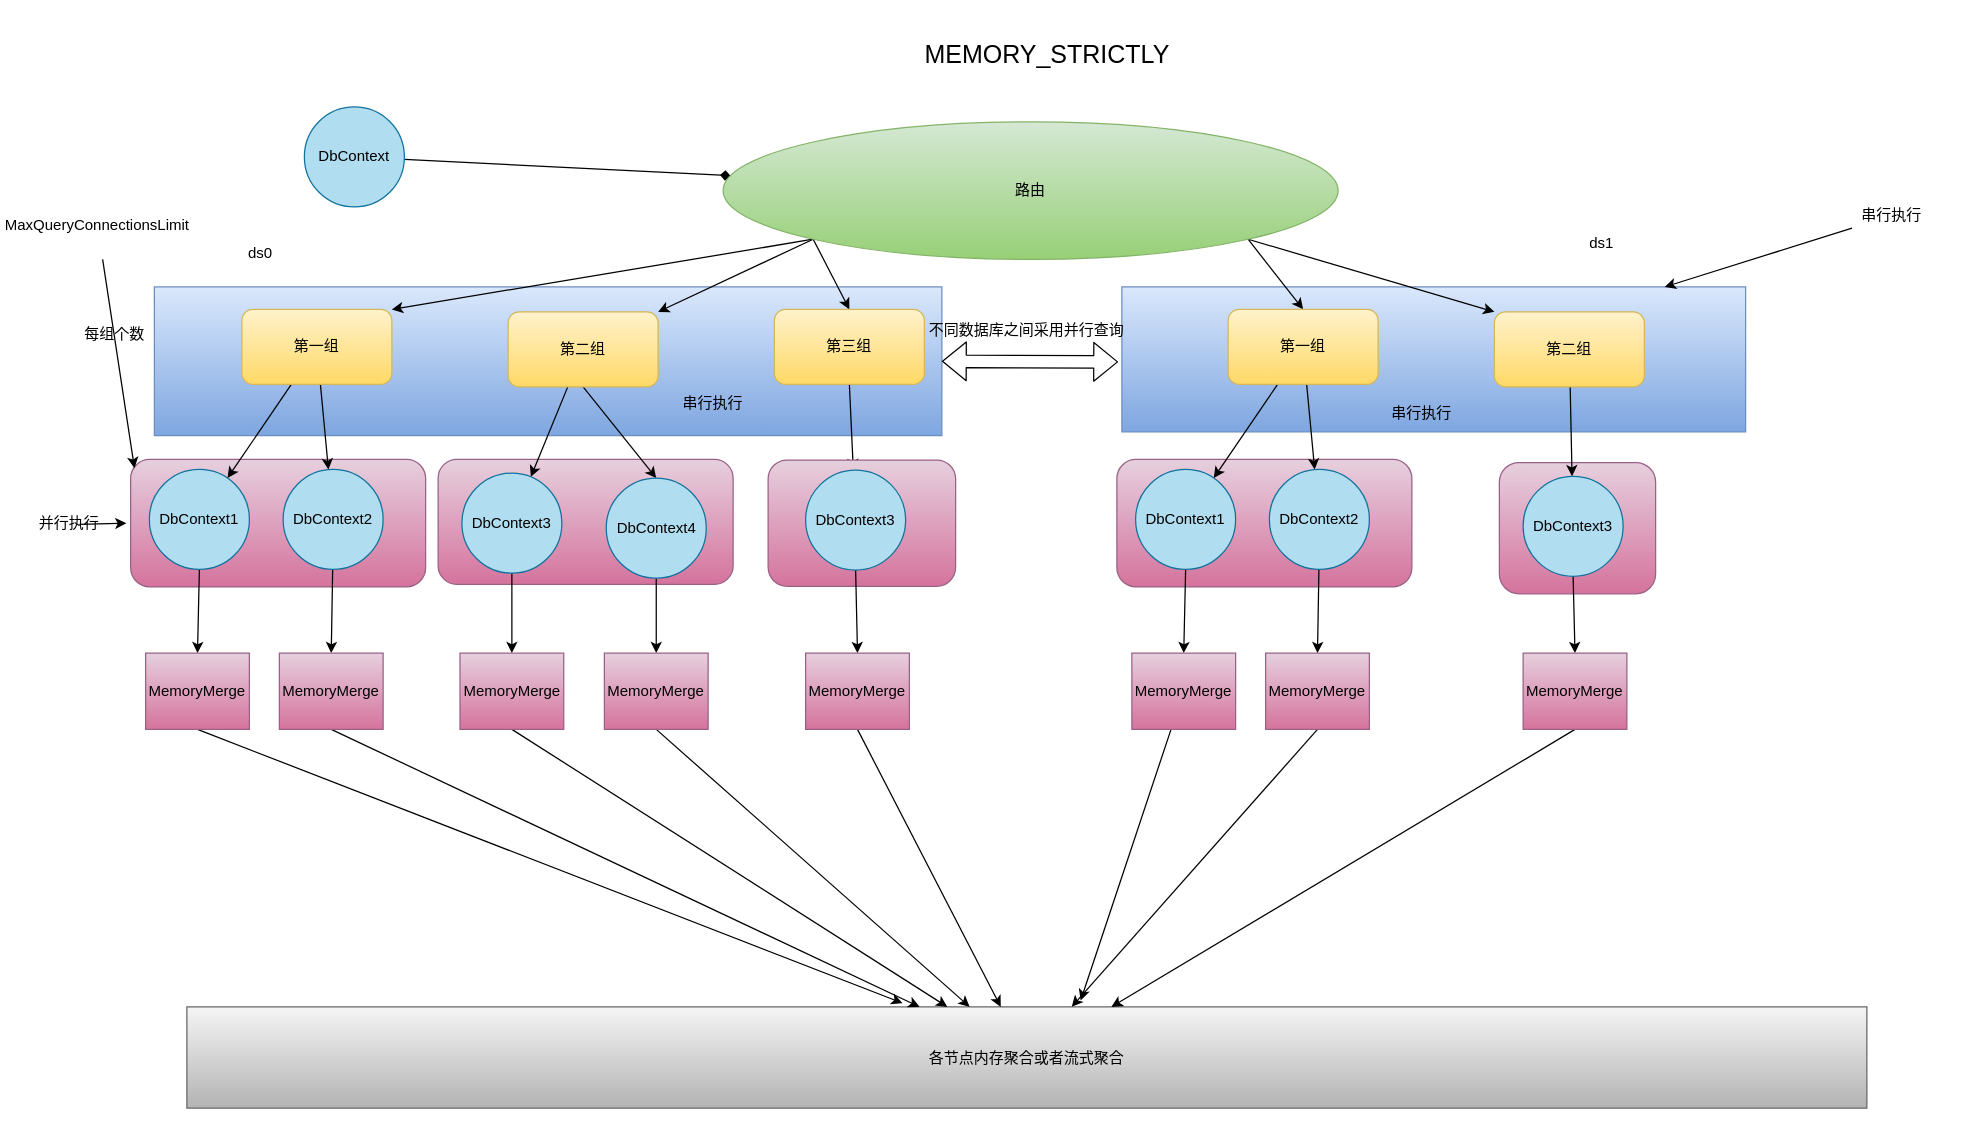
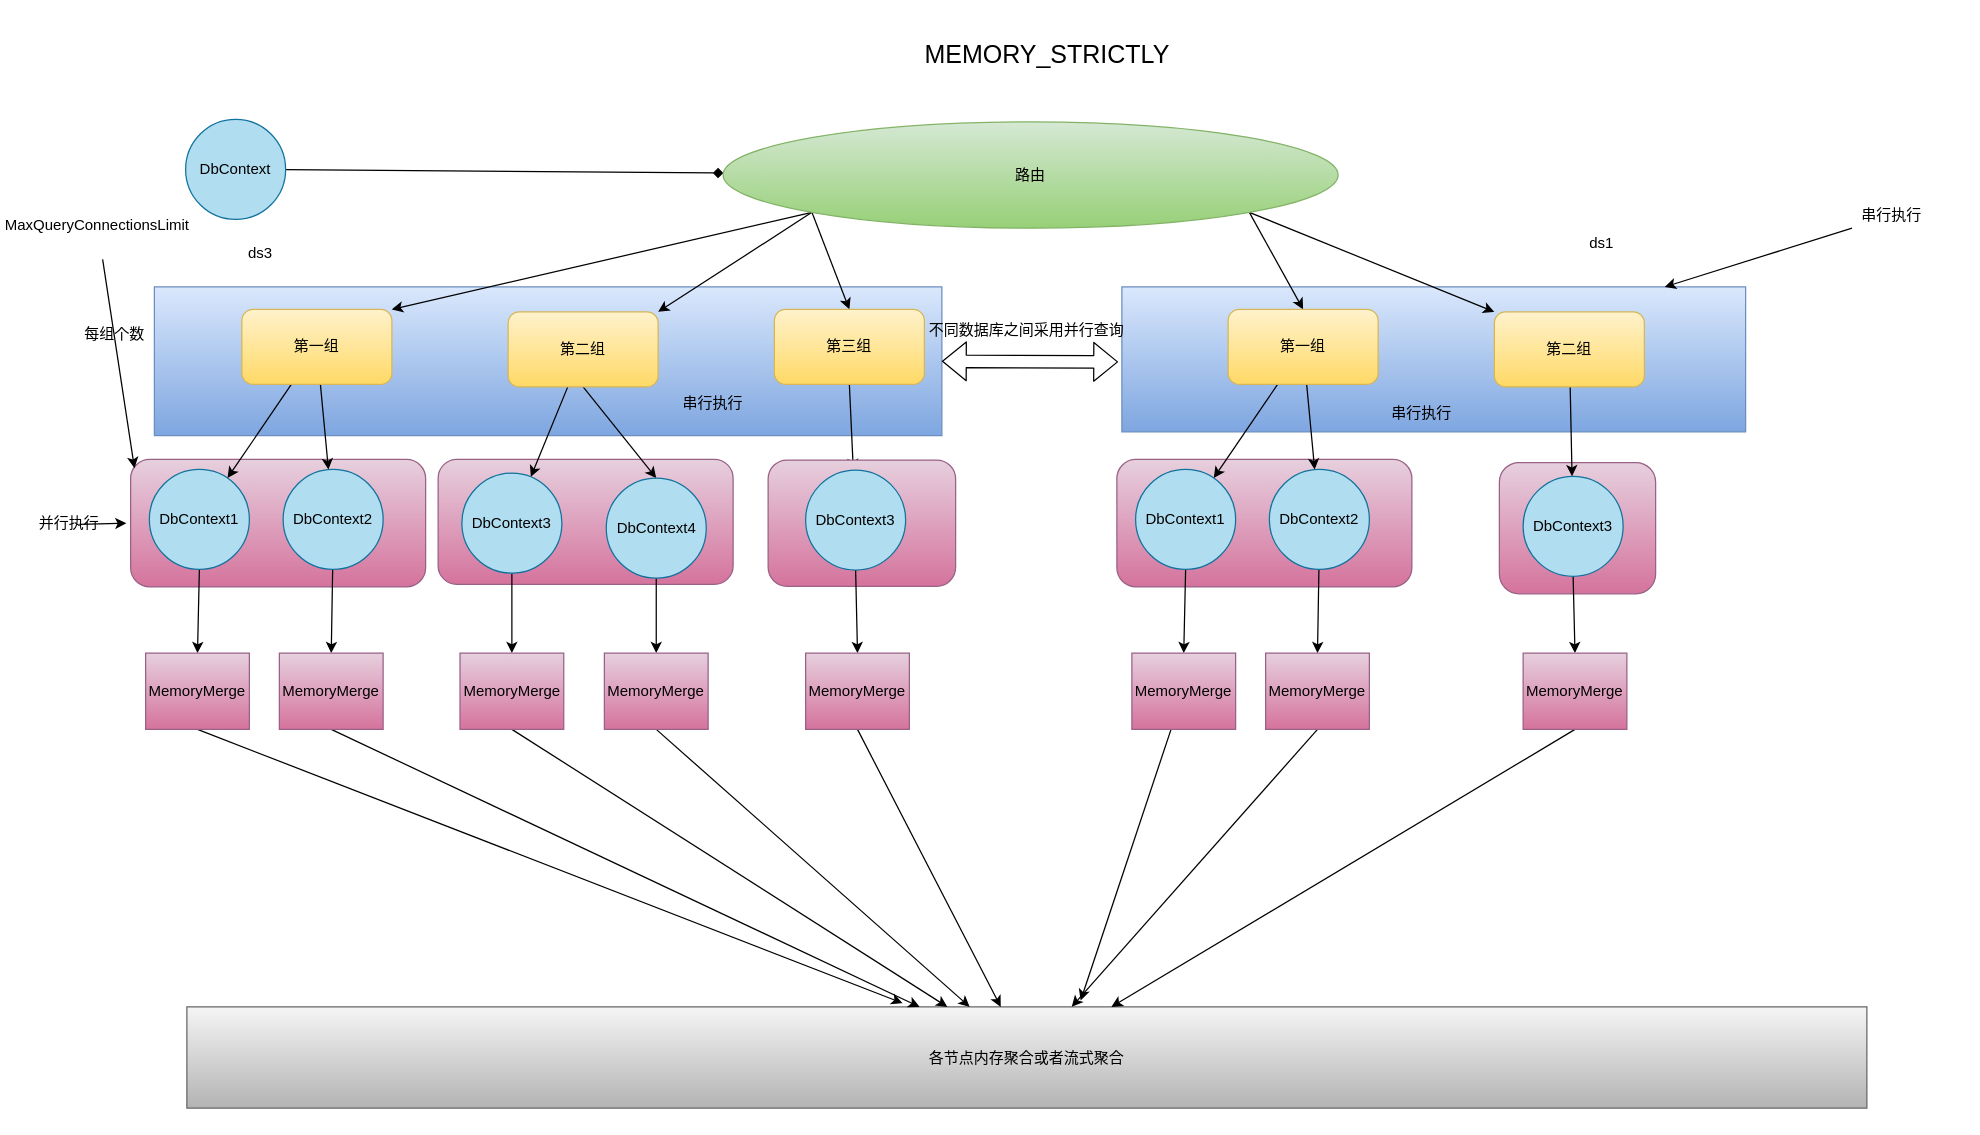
(354, 157) -> (236, 169)
(1031, 191) -> (1031, 175)
(261, 253) -> (261, 253)
